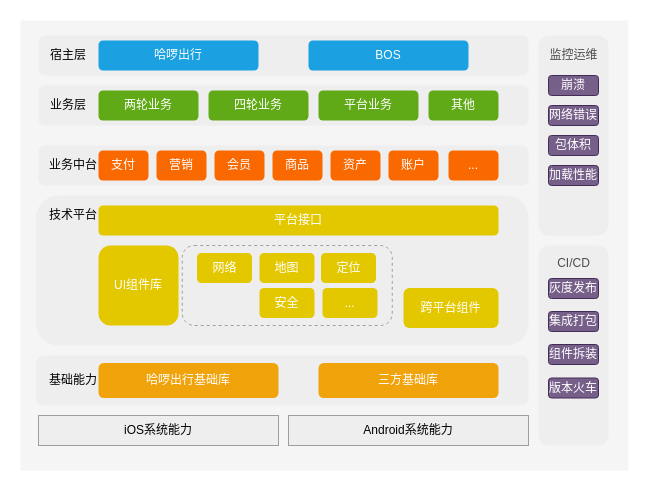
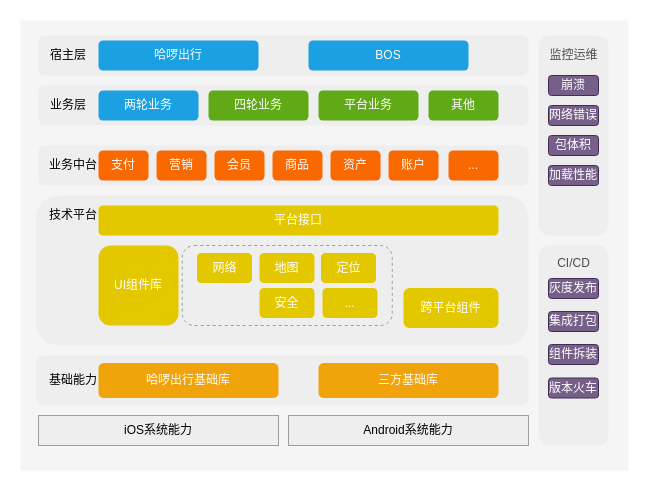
(149, 106) -> (149, 106)
